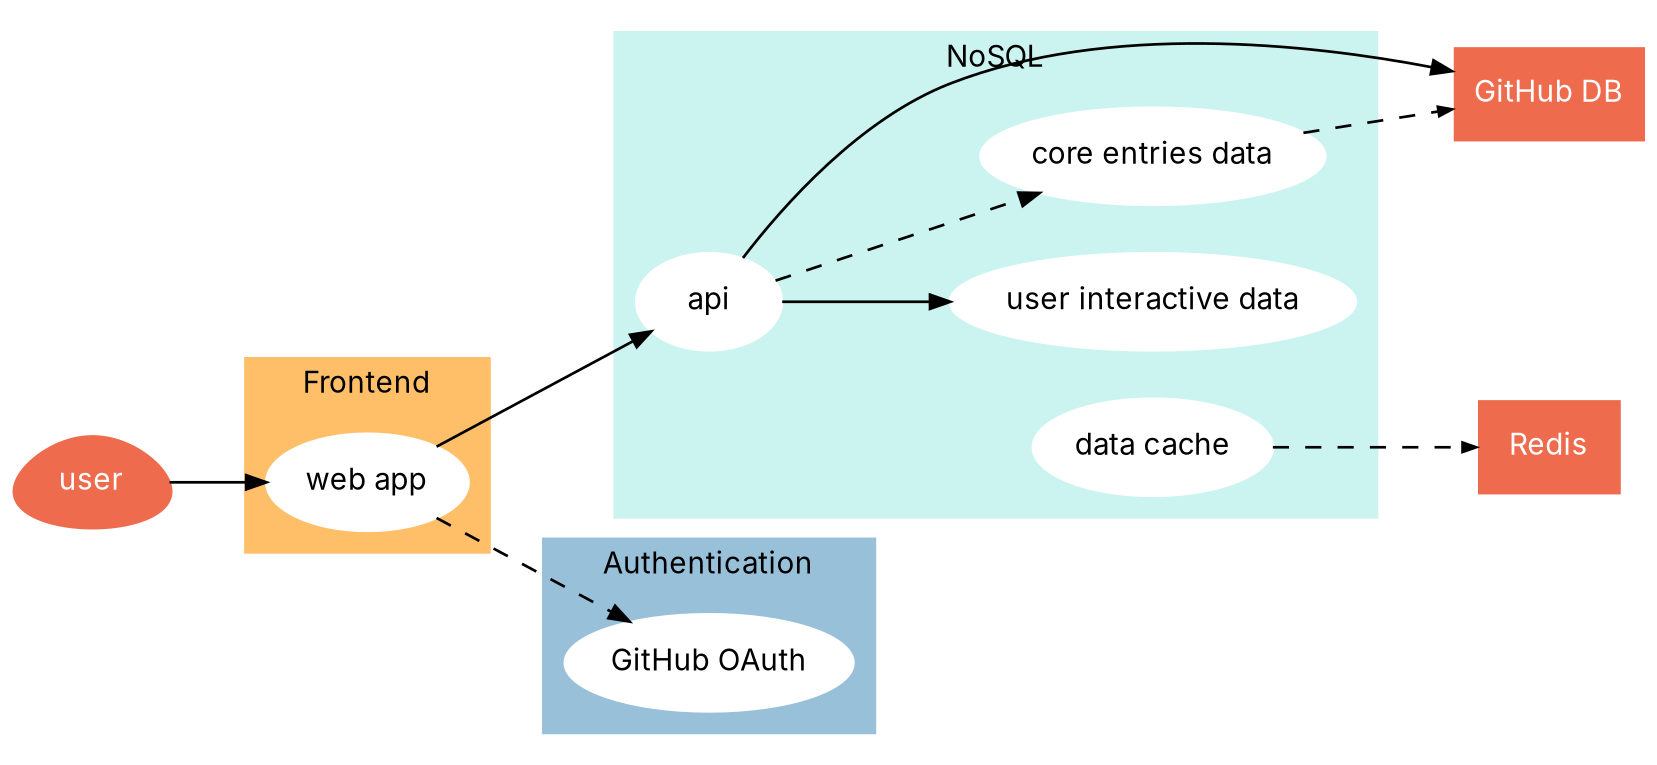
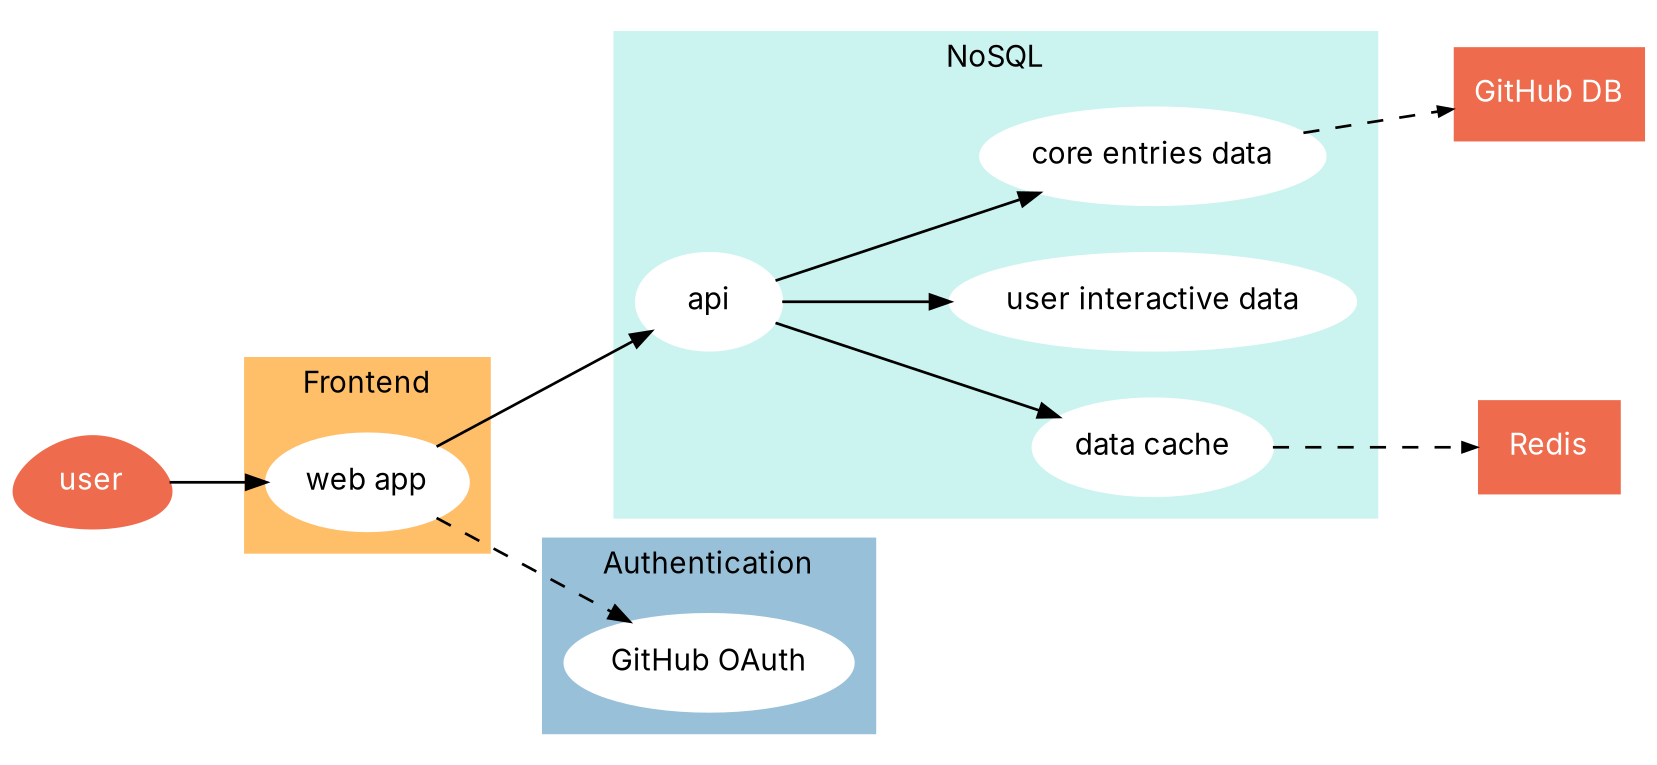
(1053, 56) -> (907, 367)
(898, 240) -> (898, 240)
